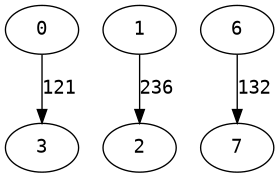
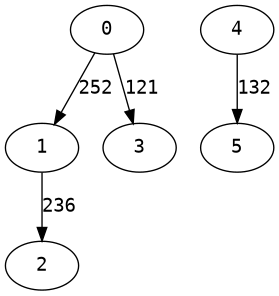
(237, 30) -> (237, 30)
none -> (78, 83)
(237, 148) -> (237, 148)
